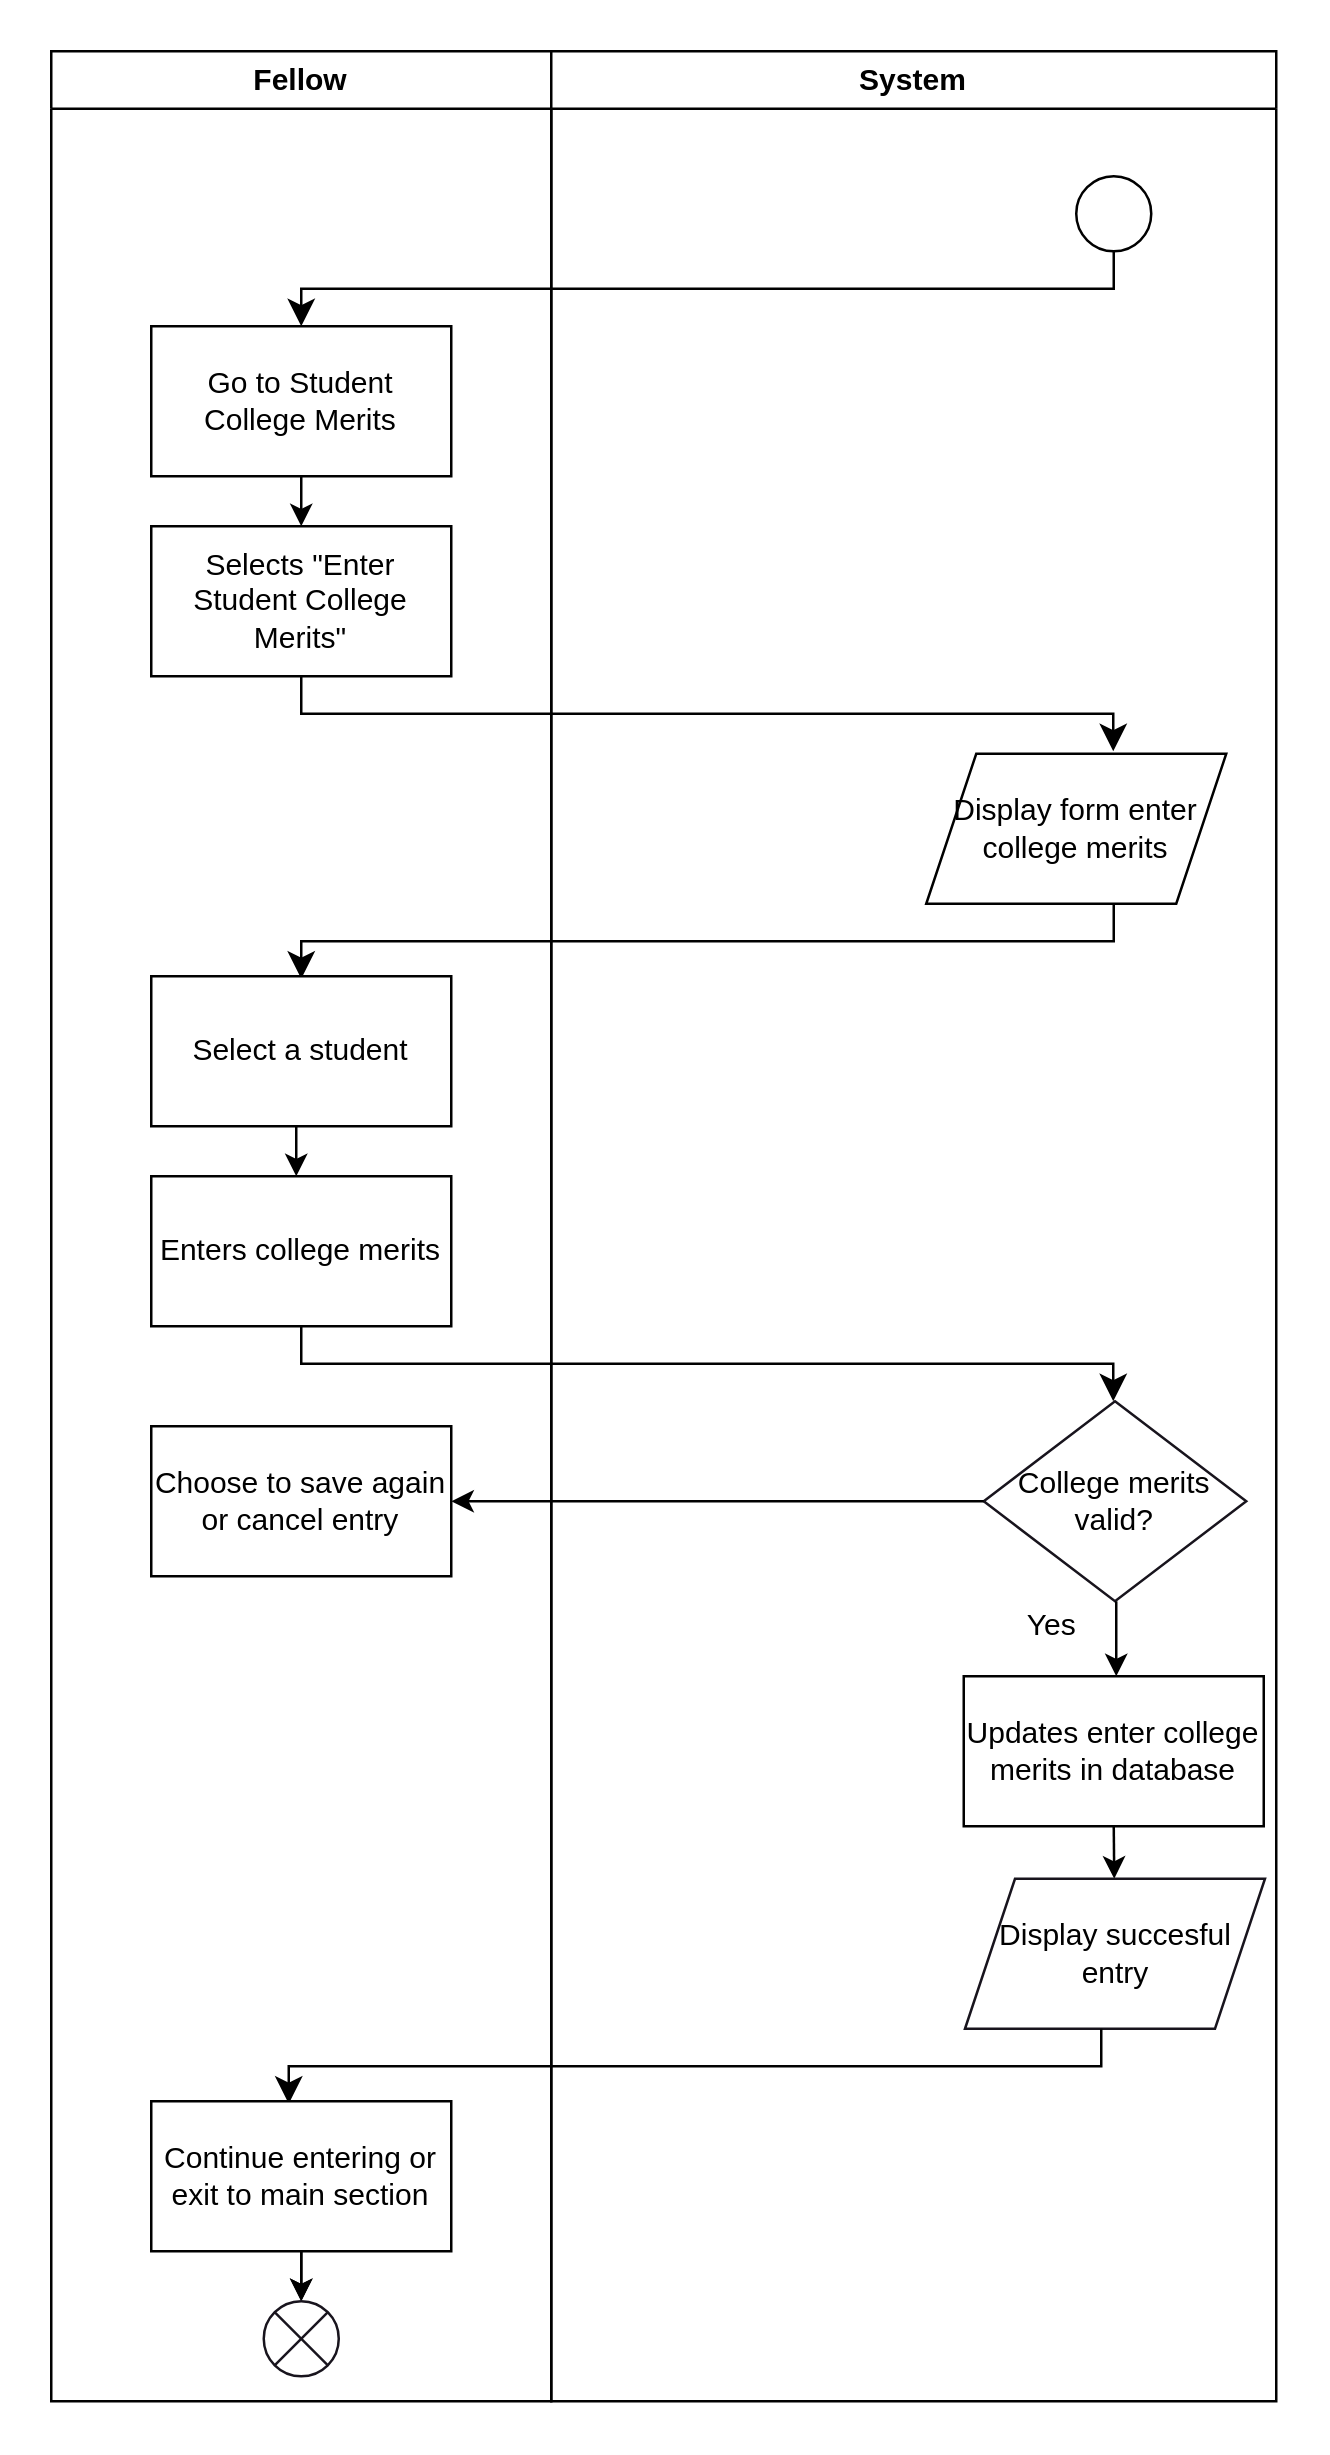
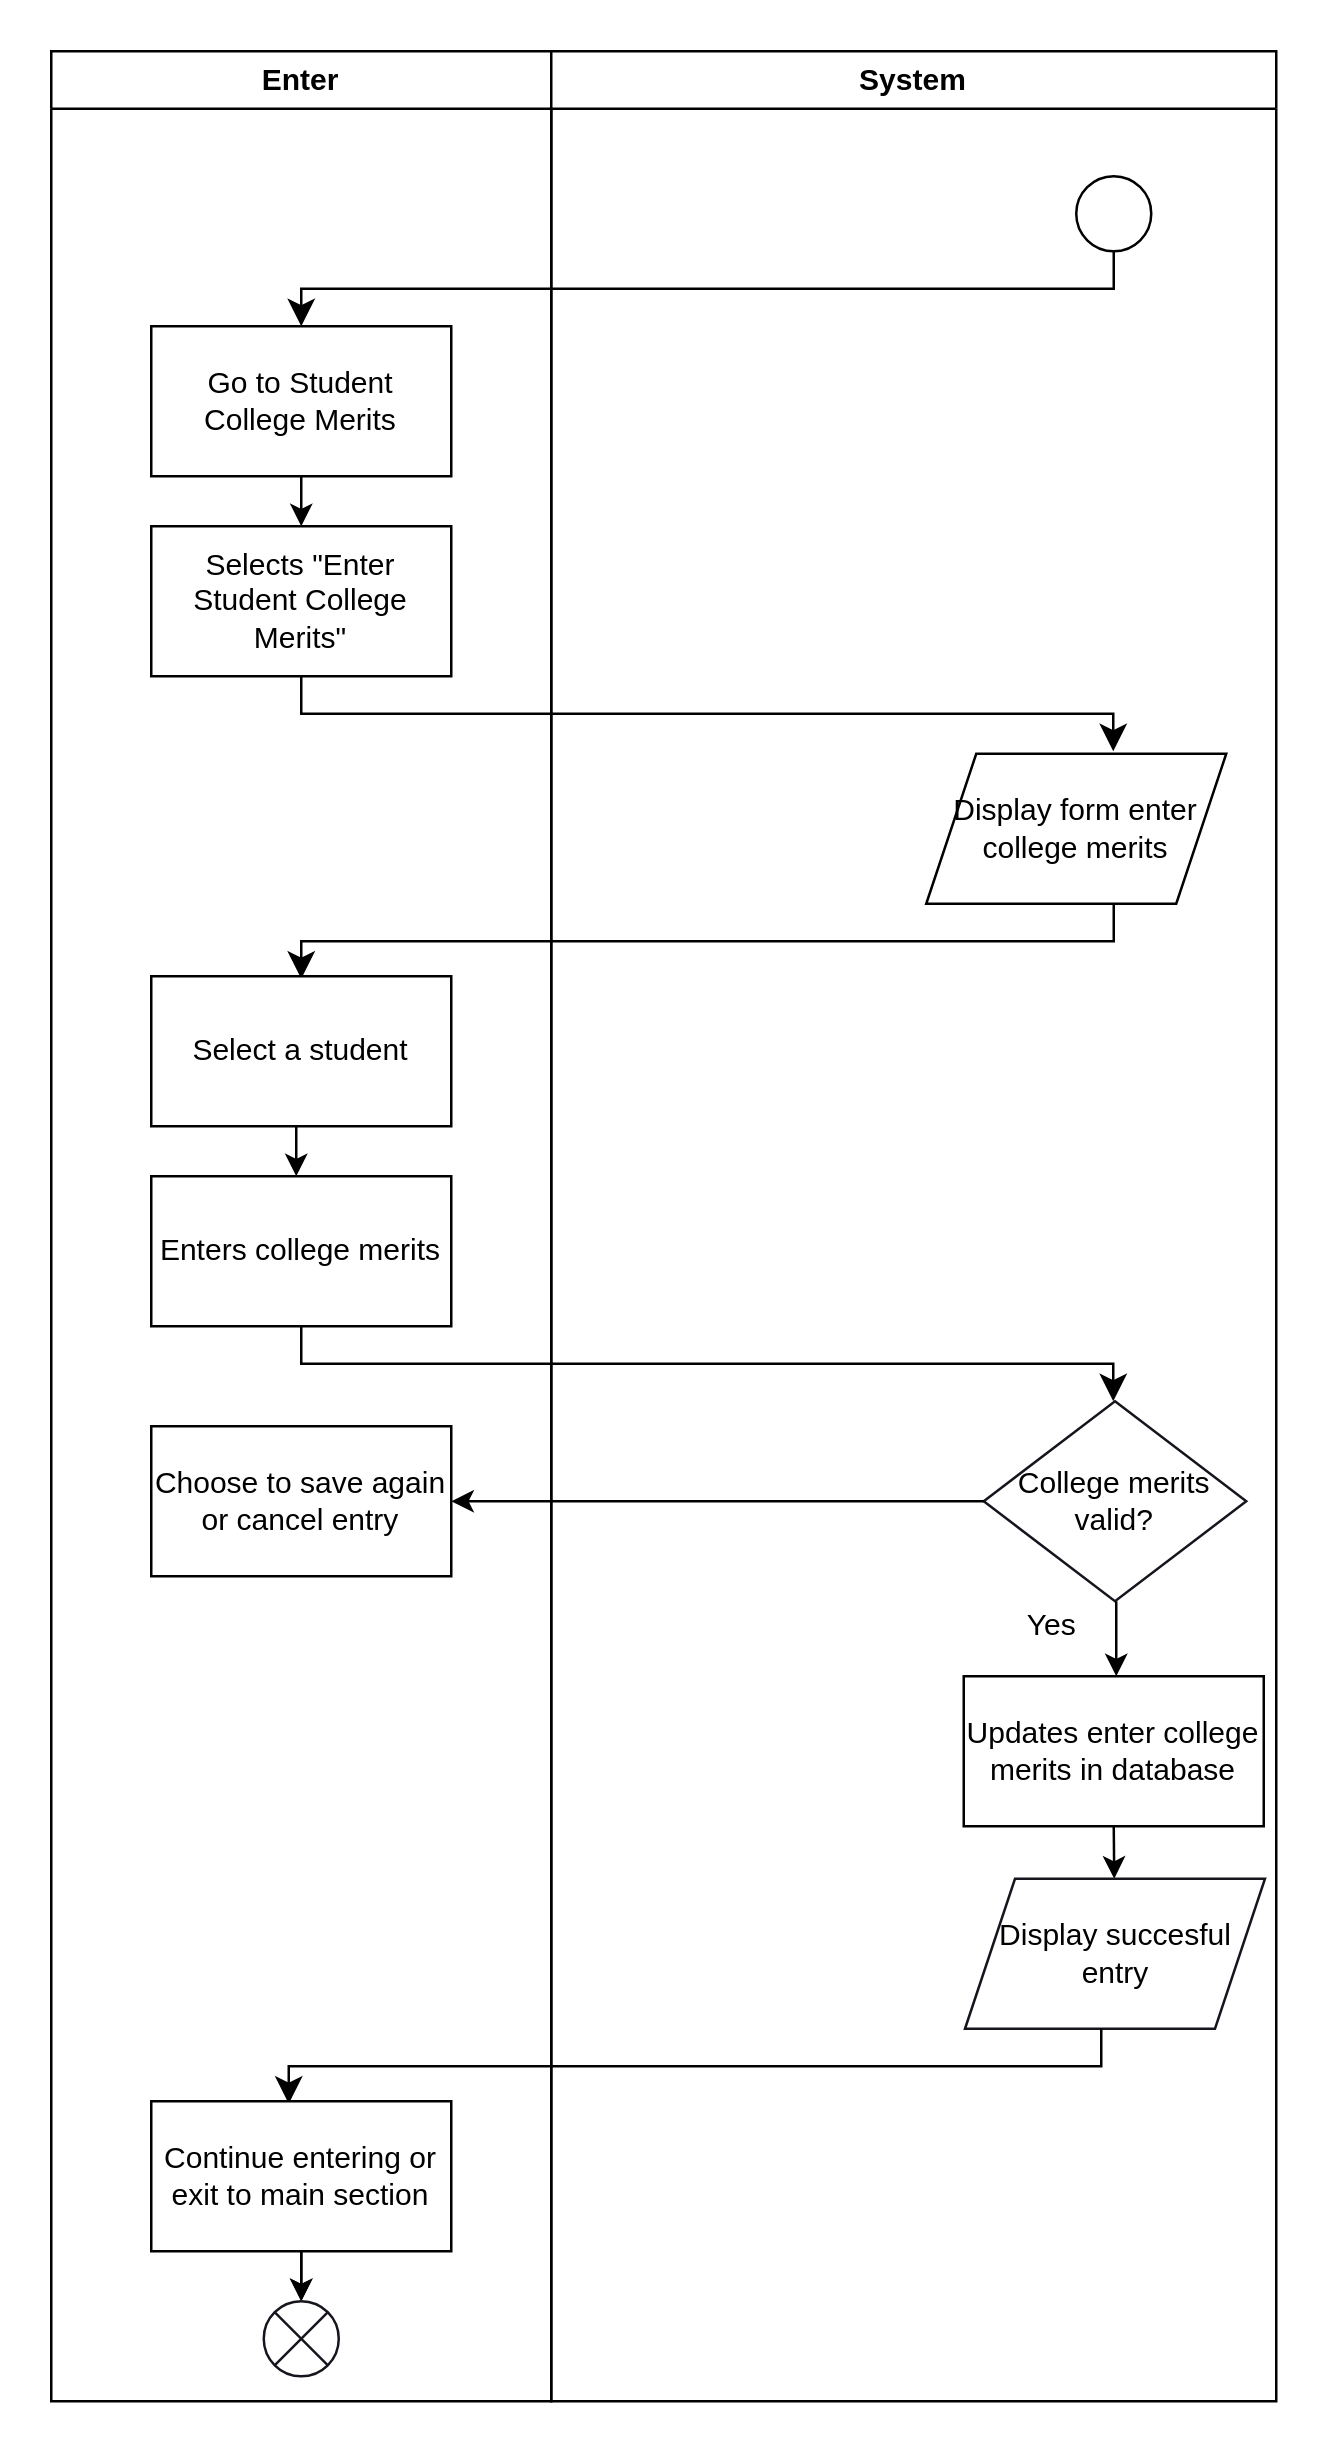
(301, 81) -> (301, 81)
